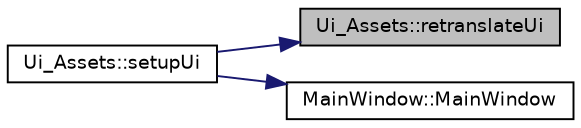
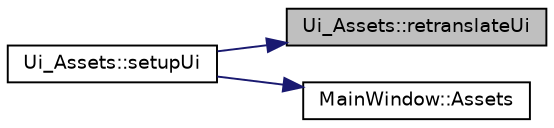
(430, 101) -> (417, 101)
